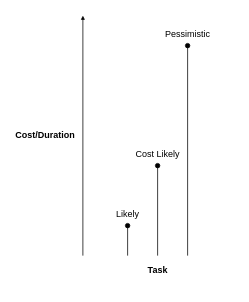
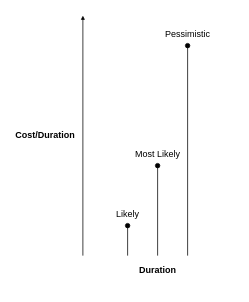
(158, 154) -> (158, 154)
(158, 270) -> (158, 270)
